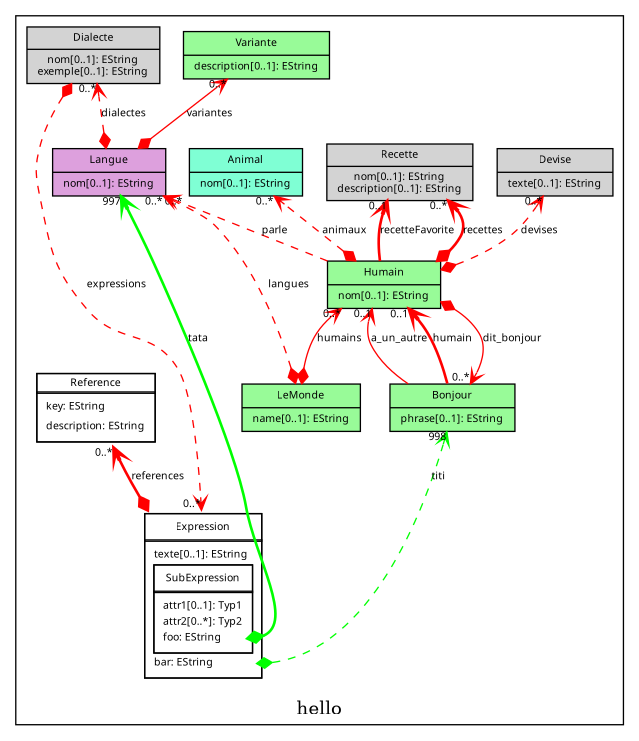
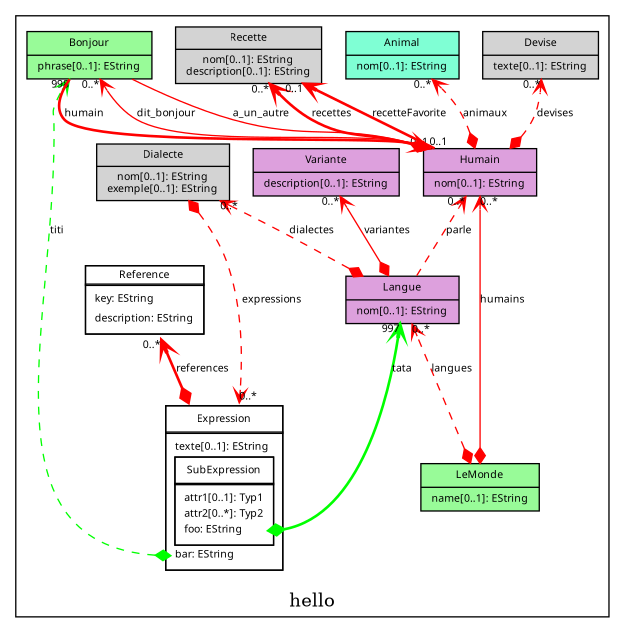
(256, 55) -> (326, 172)
(252, 231) -> (438, 242)
(384, 285) -> (480, 172)
